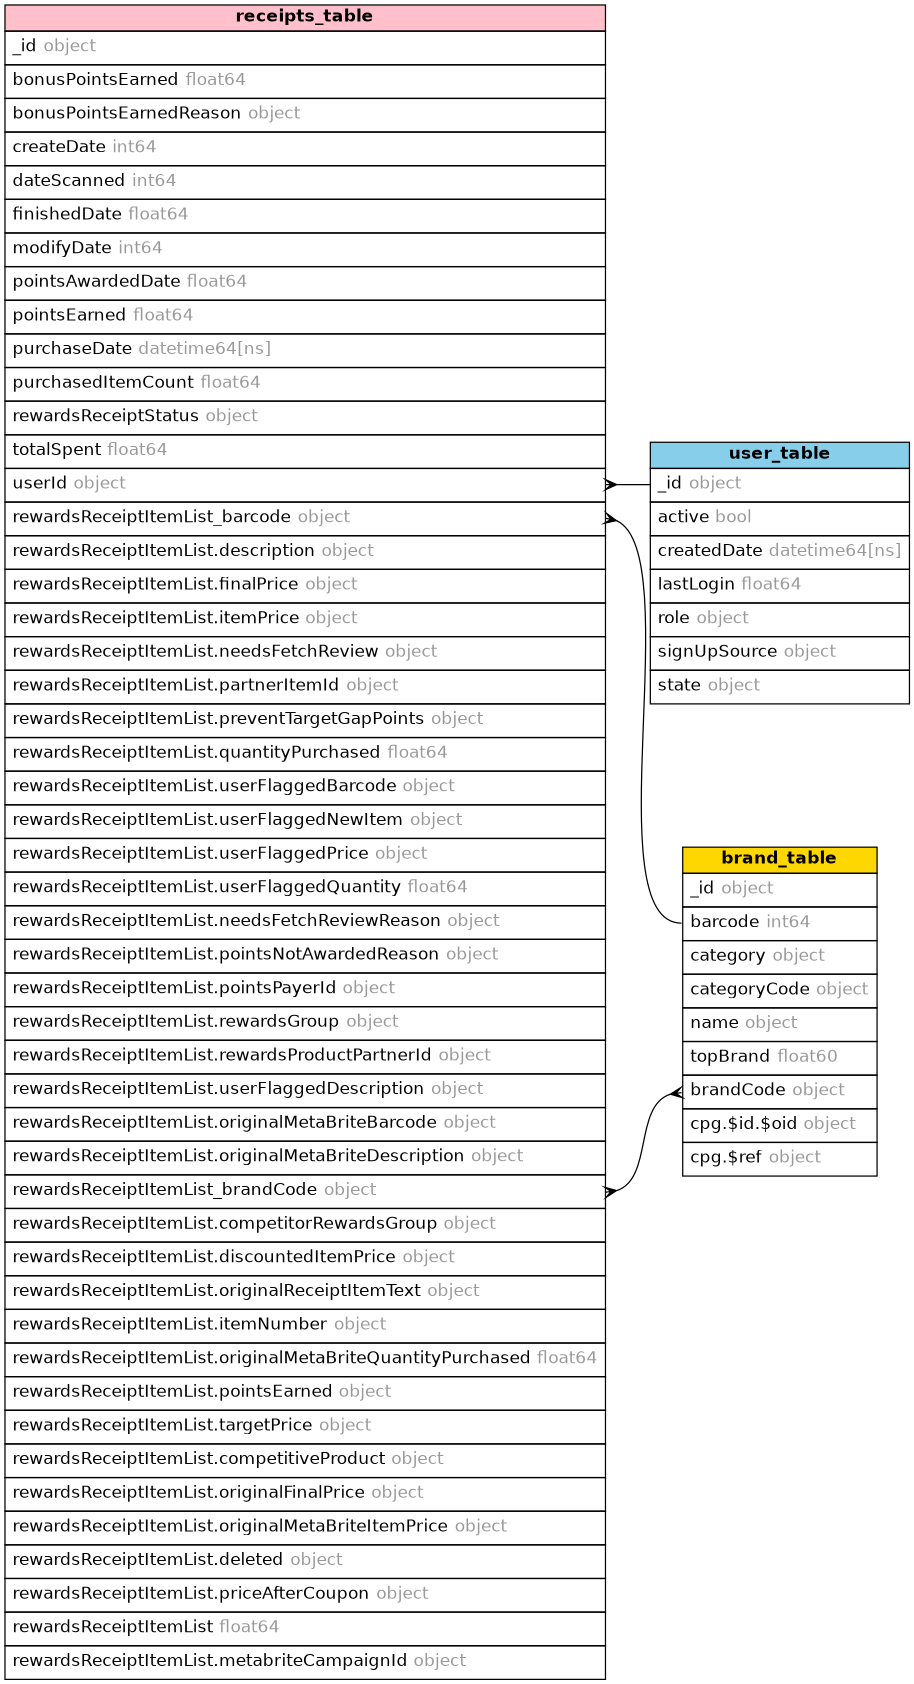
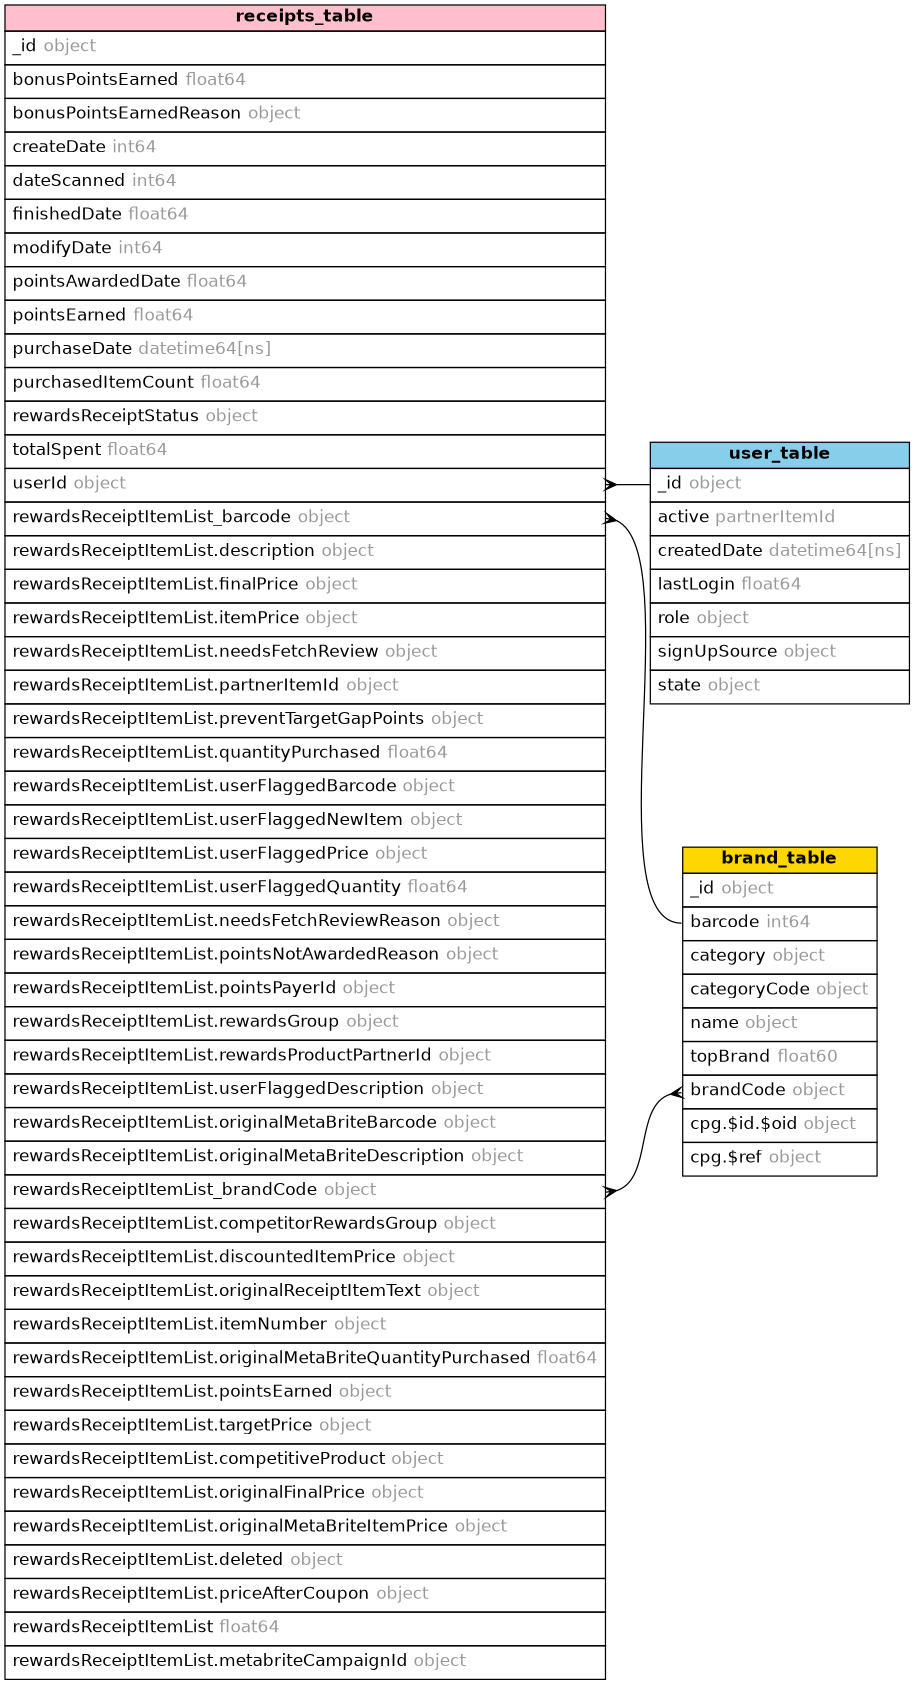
(734, 517) -> (776, 517)
